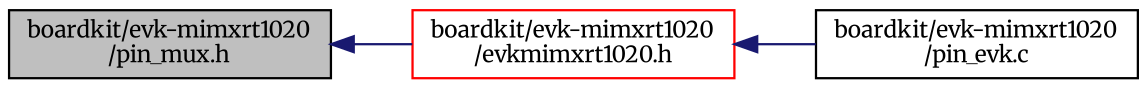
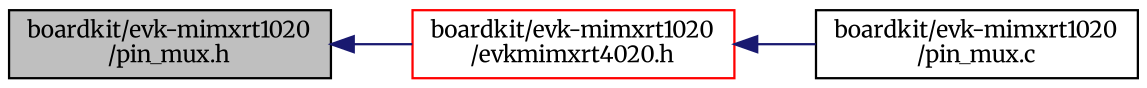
(573, 44) -> (573, 44)
(977, 44) -> (977, 44)
